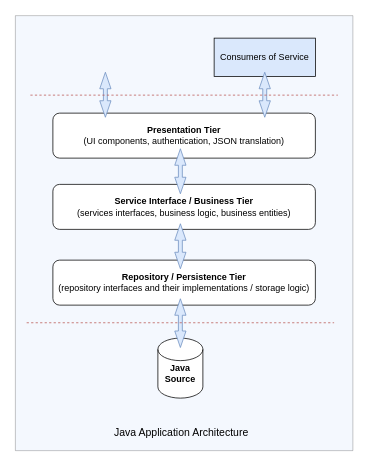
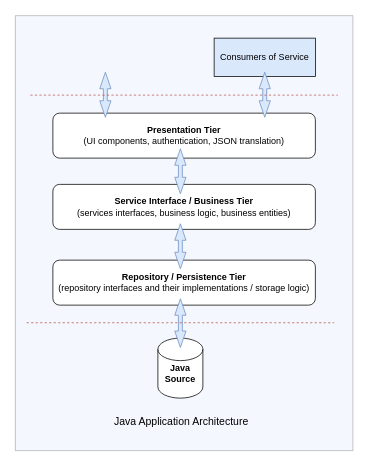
(181, 432) -> (181, 421)
